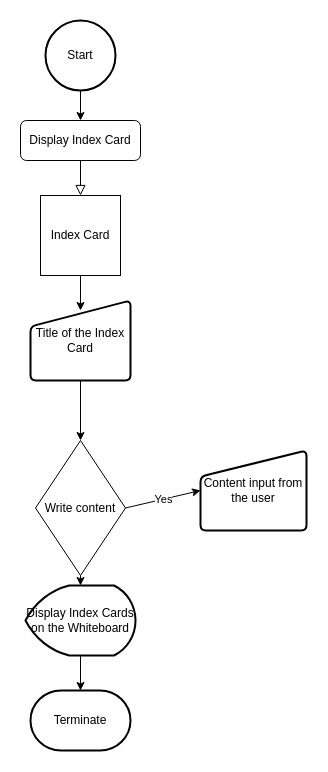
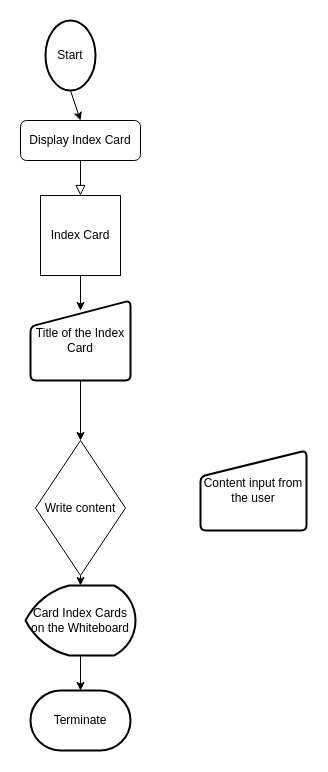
(81, 56) -> (71, 56)
(160, 500) -> none
(81, 621) -> (81, 621)
